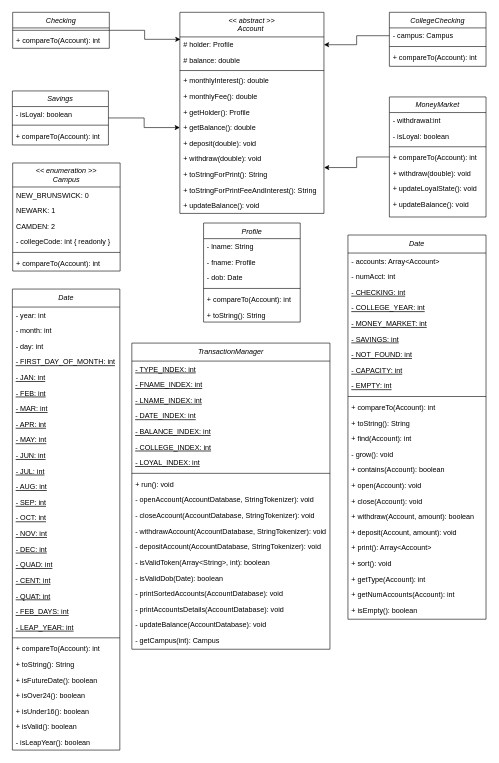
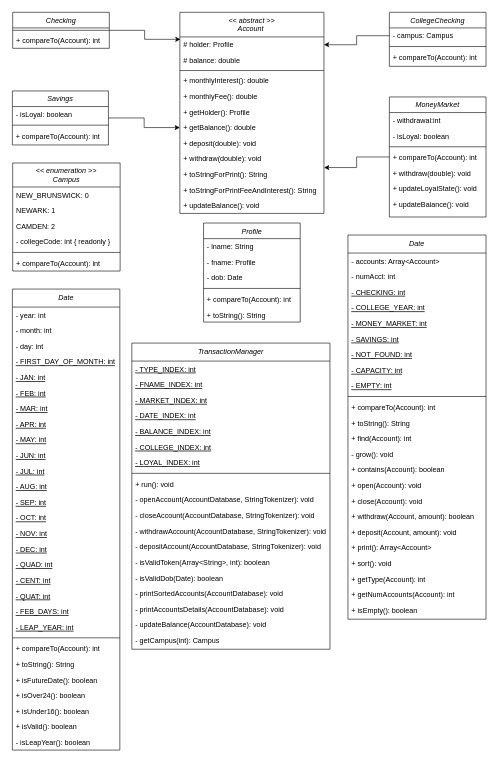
(168, 400) -> (170, 400)
